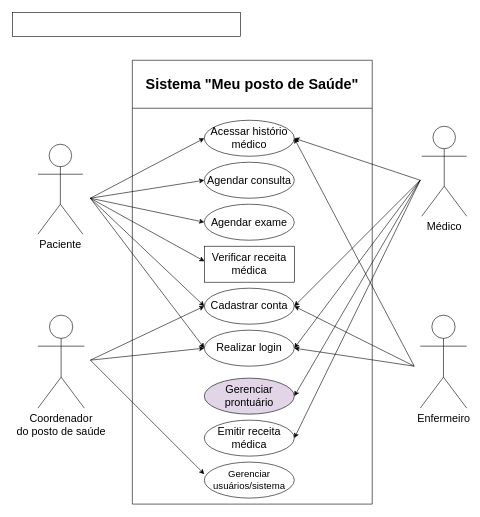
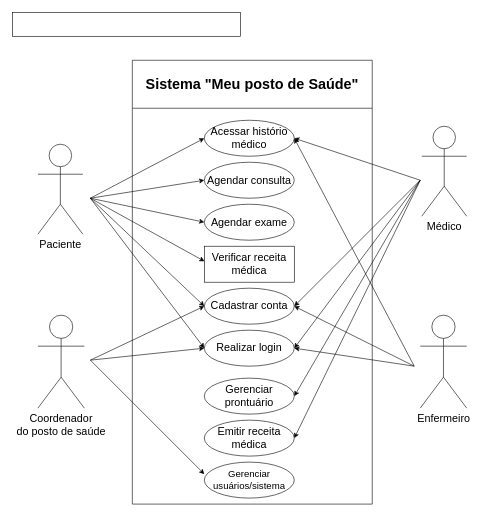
(249, 396) -> (249, 396)
